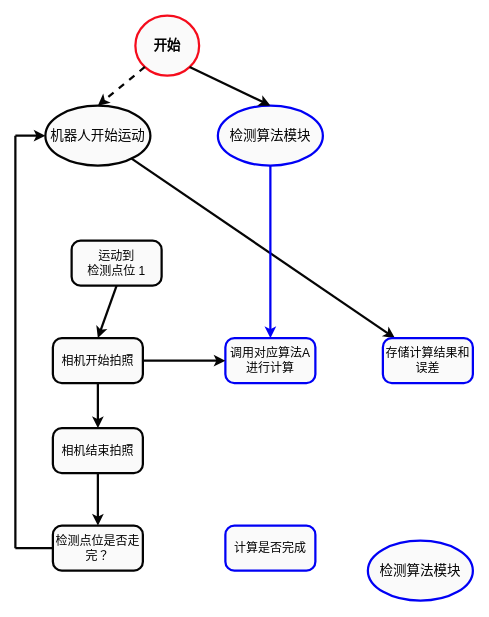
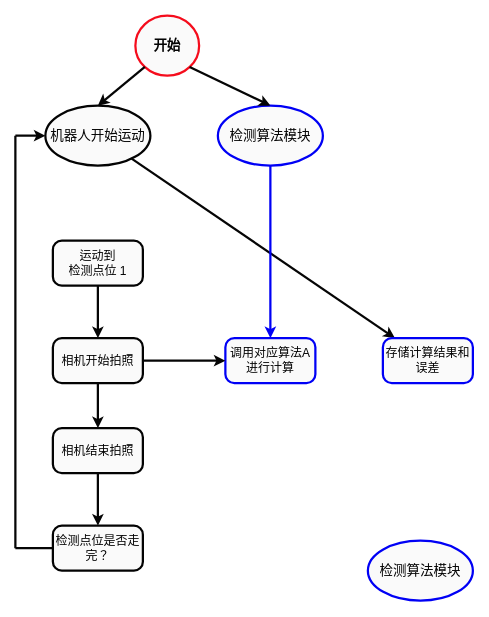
(122, 85) -> (122, 85)
(117, 263) -> (98, 263)
(270, 548) -> none
